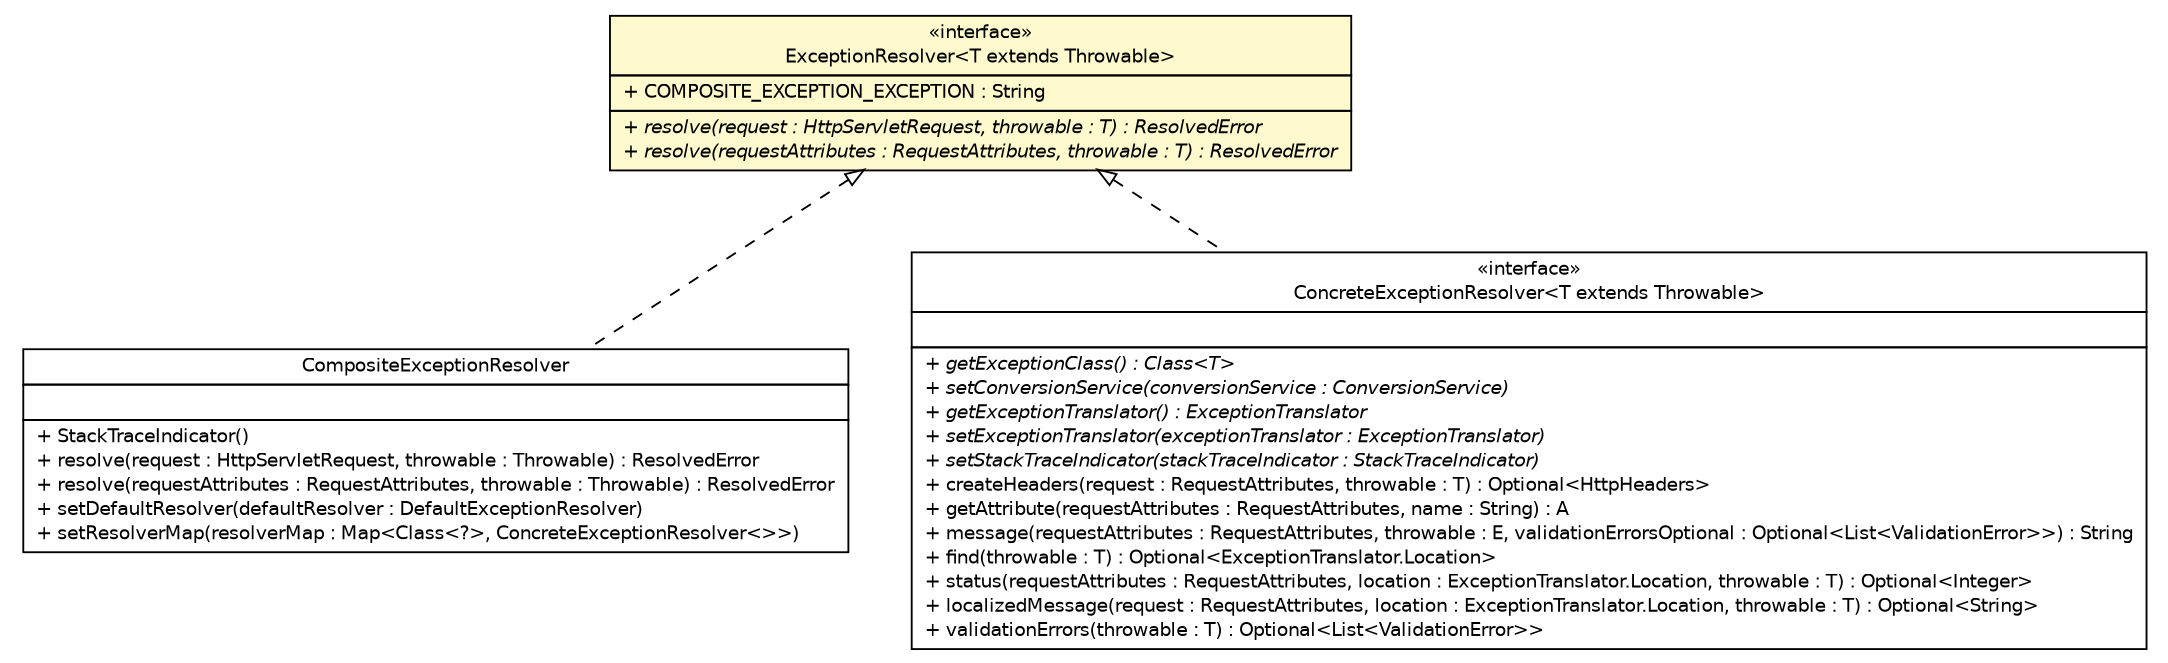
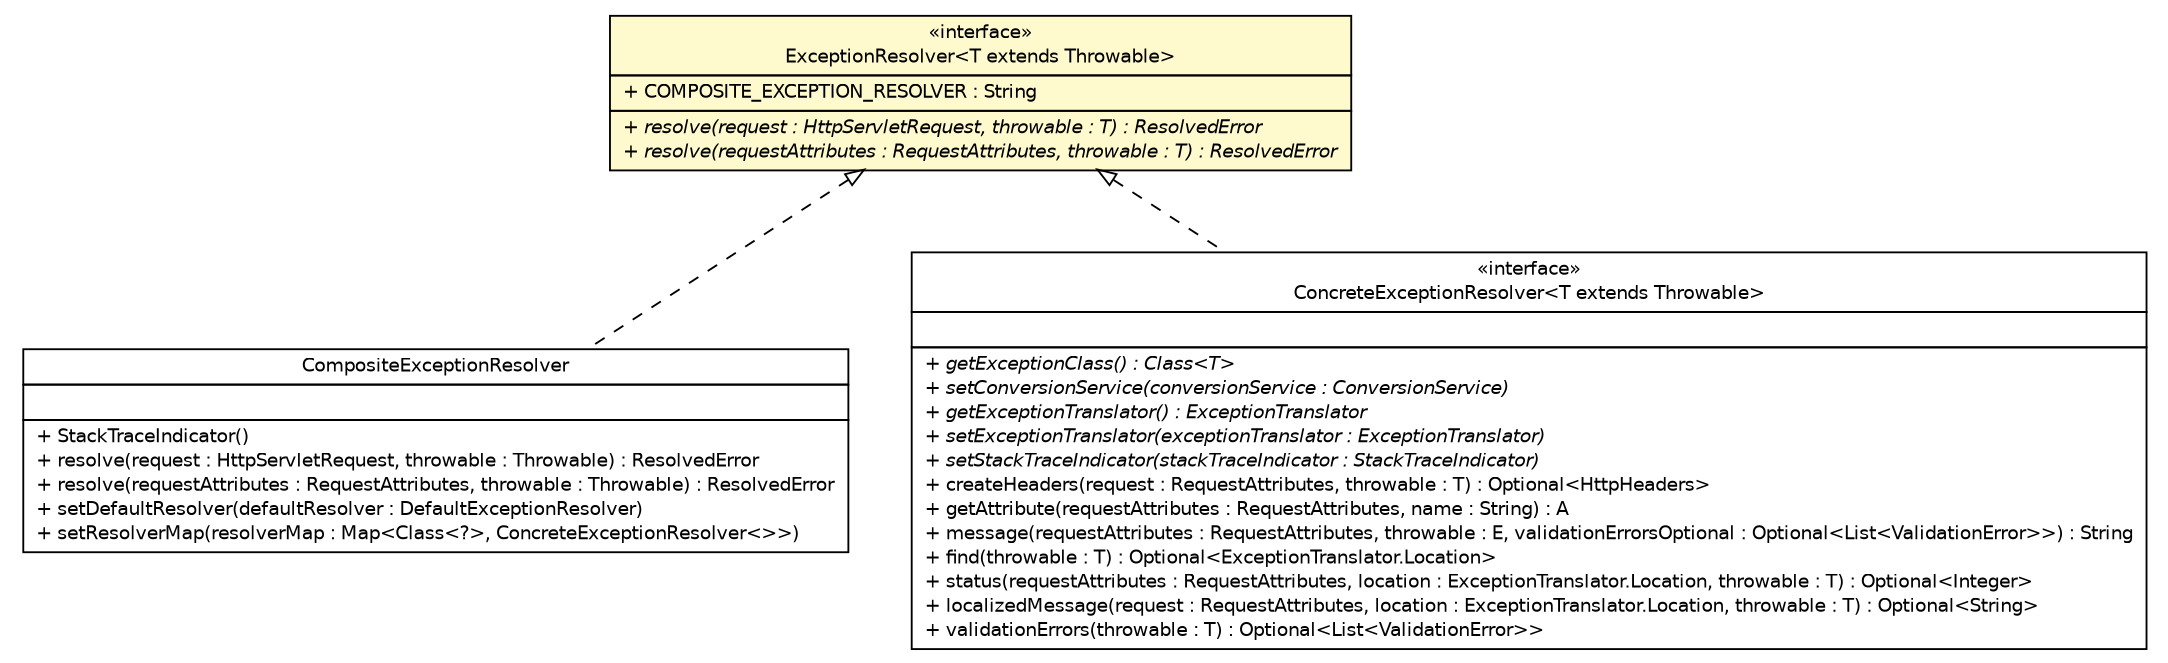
(834, 92) -> (831, 92)
